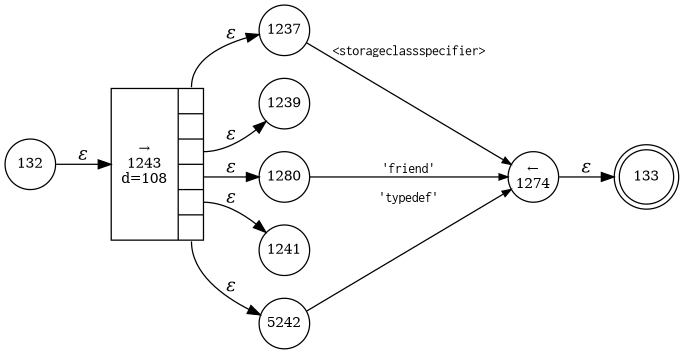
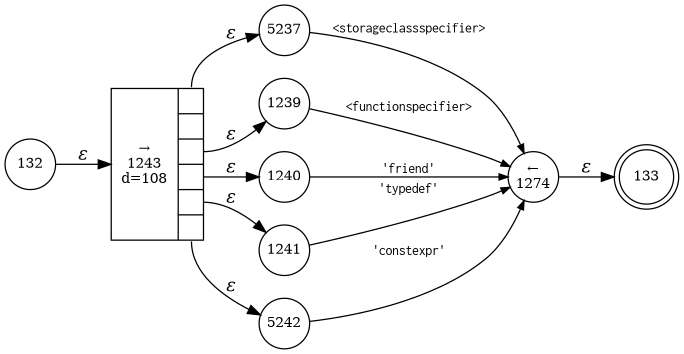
(284, 30) -> (284, 30)
none -> (406, 133)
(284, 177) -> (284, 177)
(409, 198) -> (409, 252)
none -> (406, 221)
